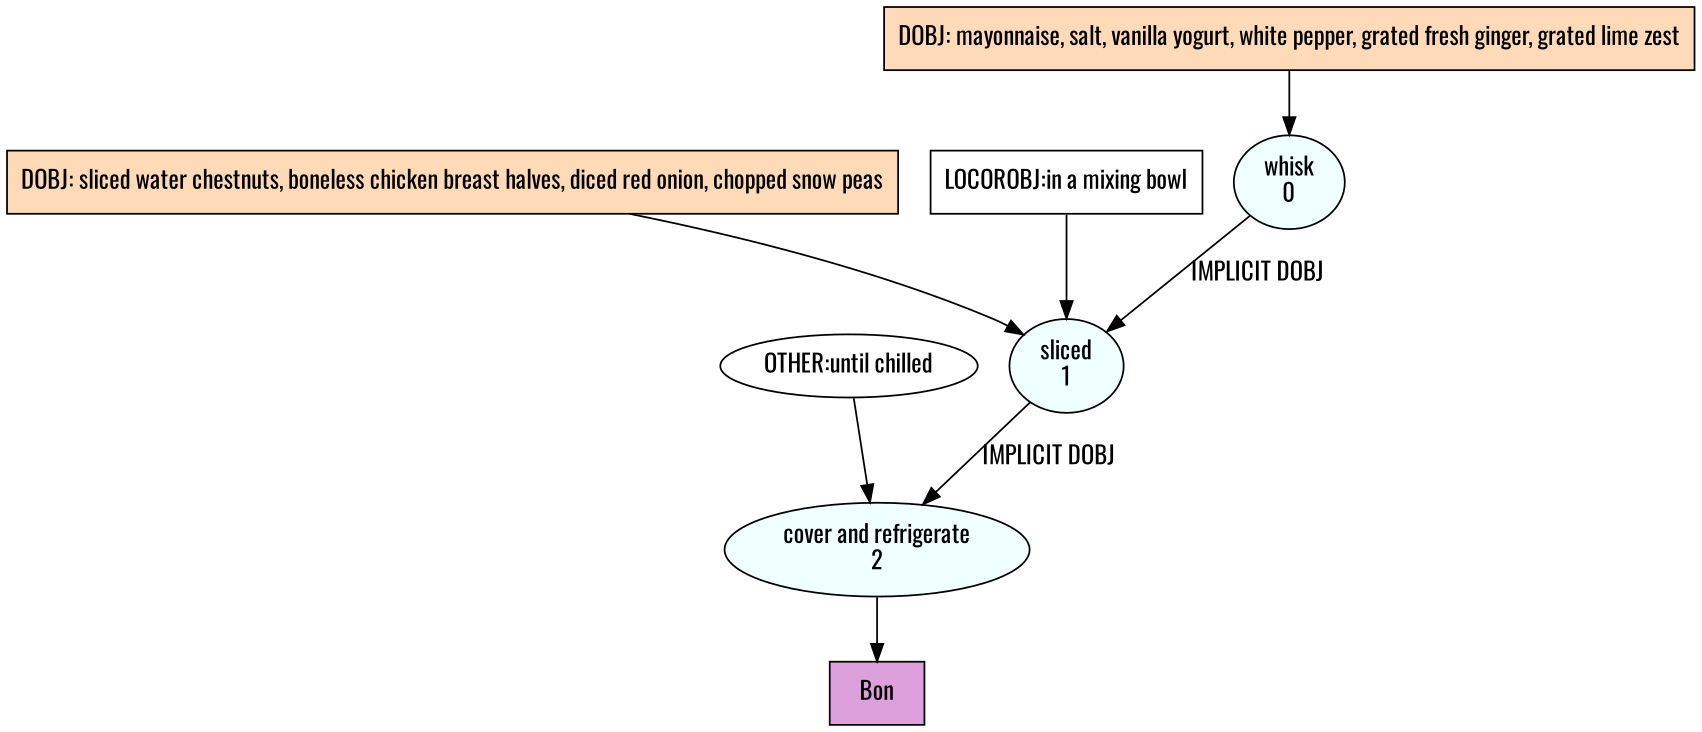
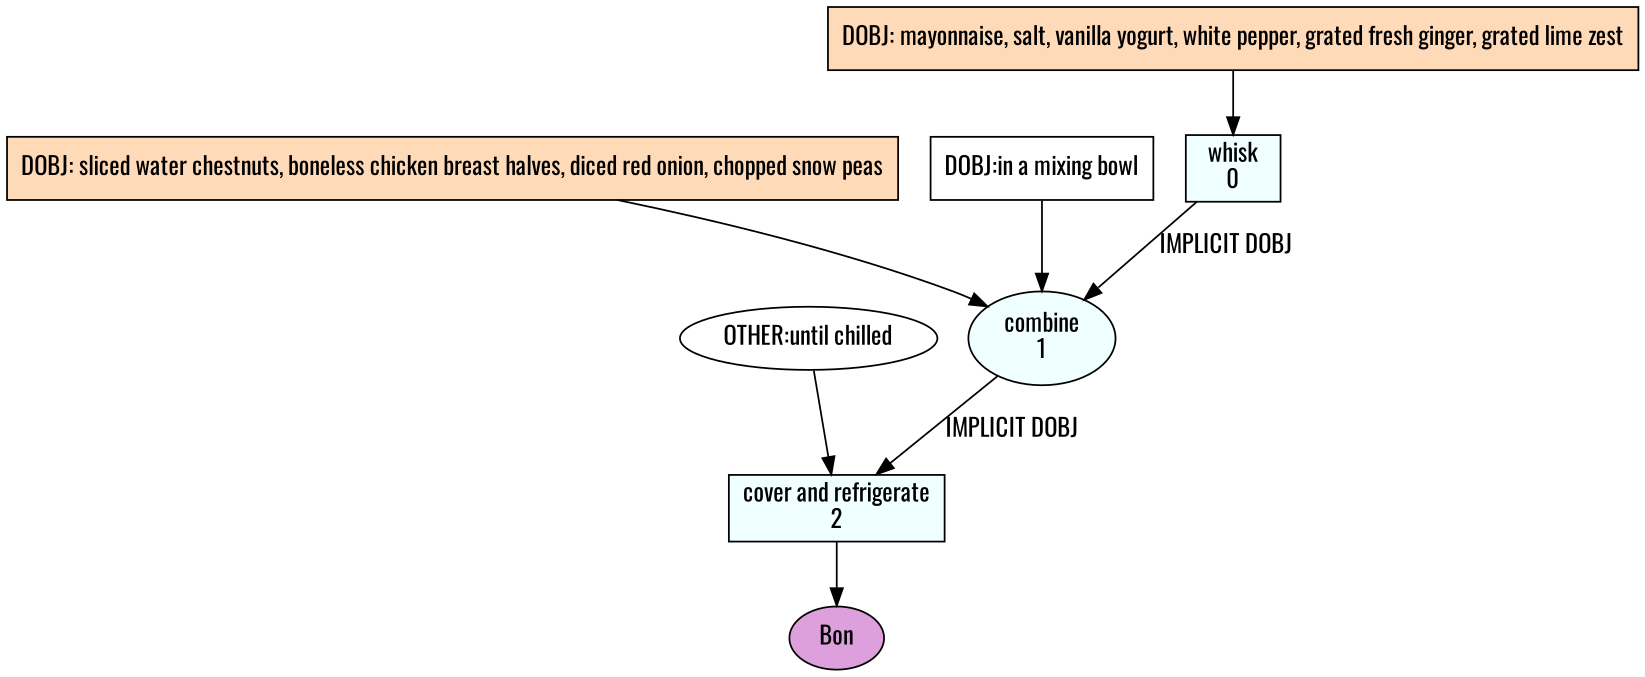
(1067, 182) -> (1042, 168)
(1289, 182) -> (1233, 168)
(1067, 366) -> (1042, 338)
(877, 550) -> (837, 508)
(877, 693) -> (837, 638)
